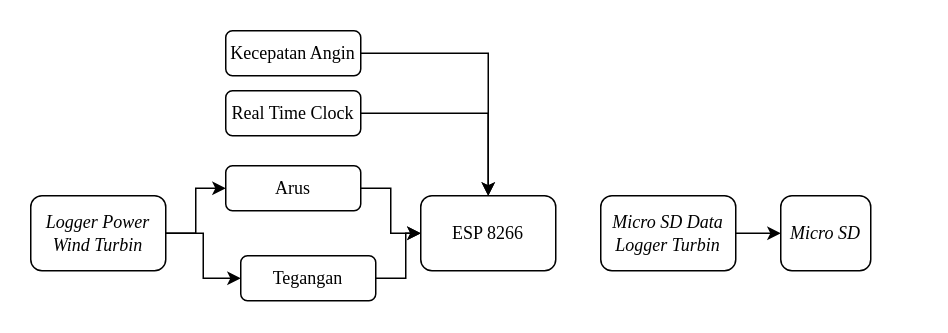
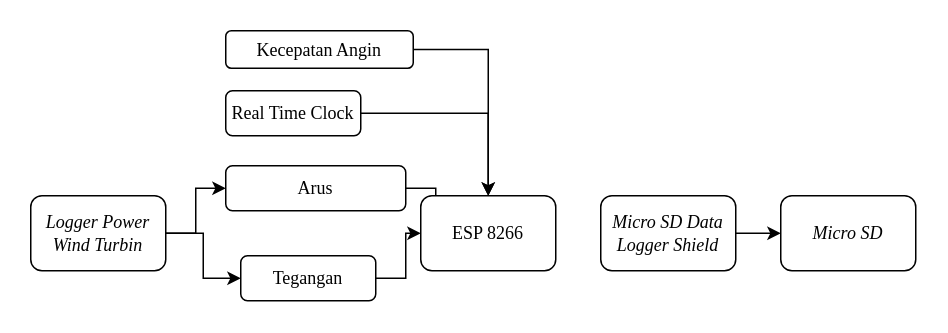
(293, 53) -> (320, 50)
(293, 188) -> (316, 188)
(668, 233) -> (668, 233)
(826, 233) -> (848, 233)
